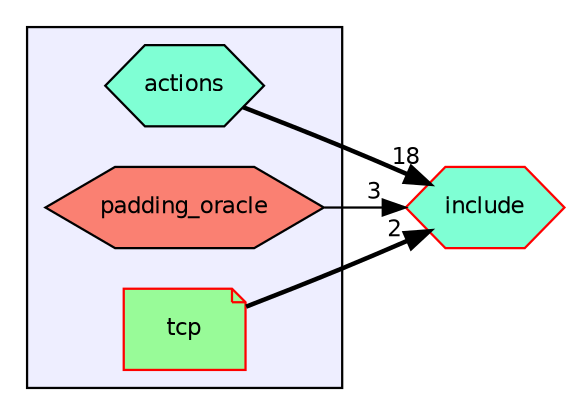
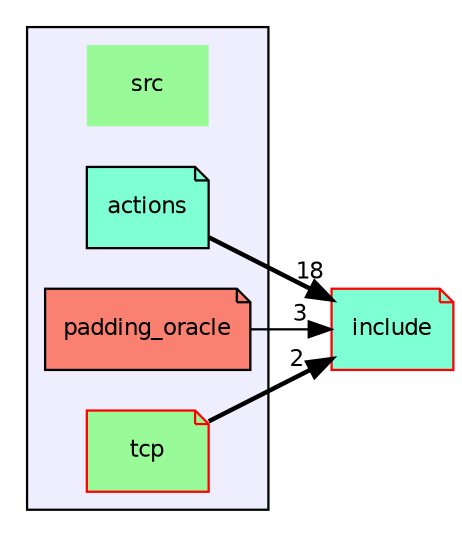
none -> (148, 86)
(185, 86) -> (148, 208)
(185, 208) -> (148, 329)
(485, 208) -> (392, 329)
